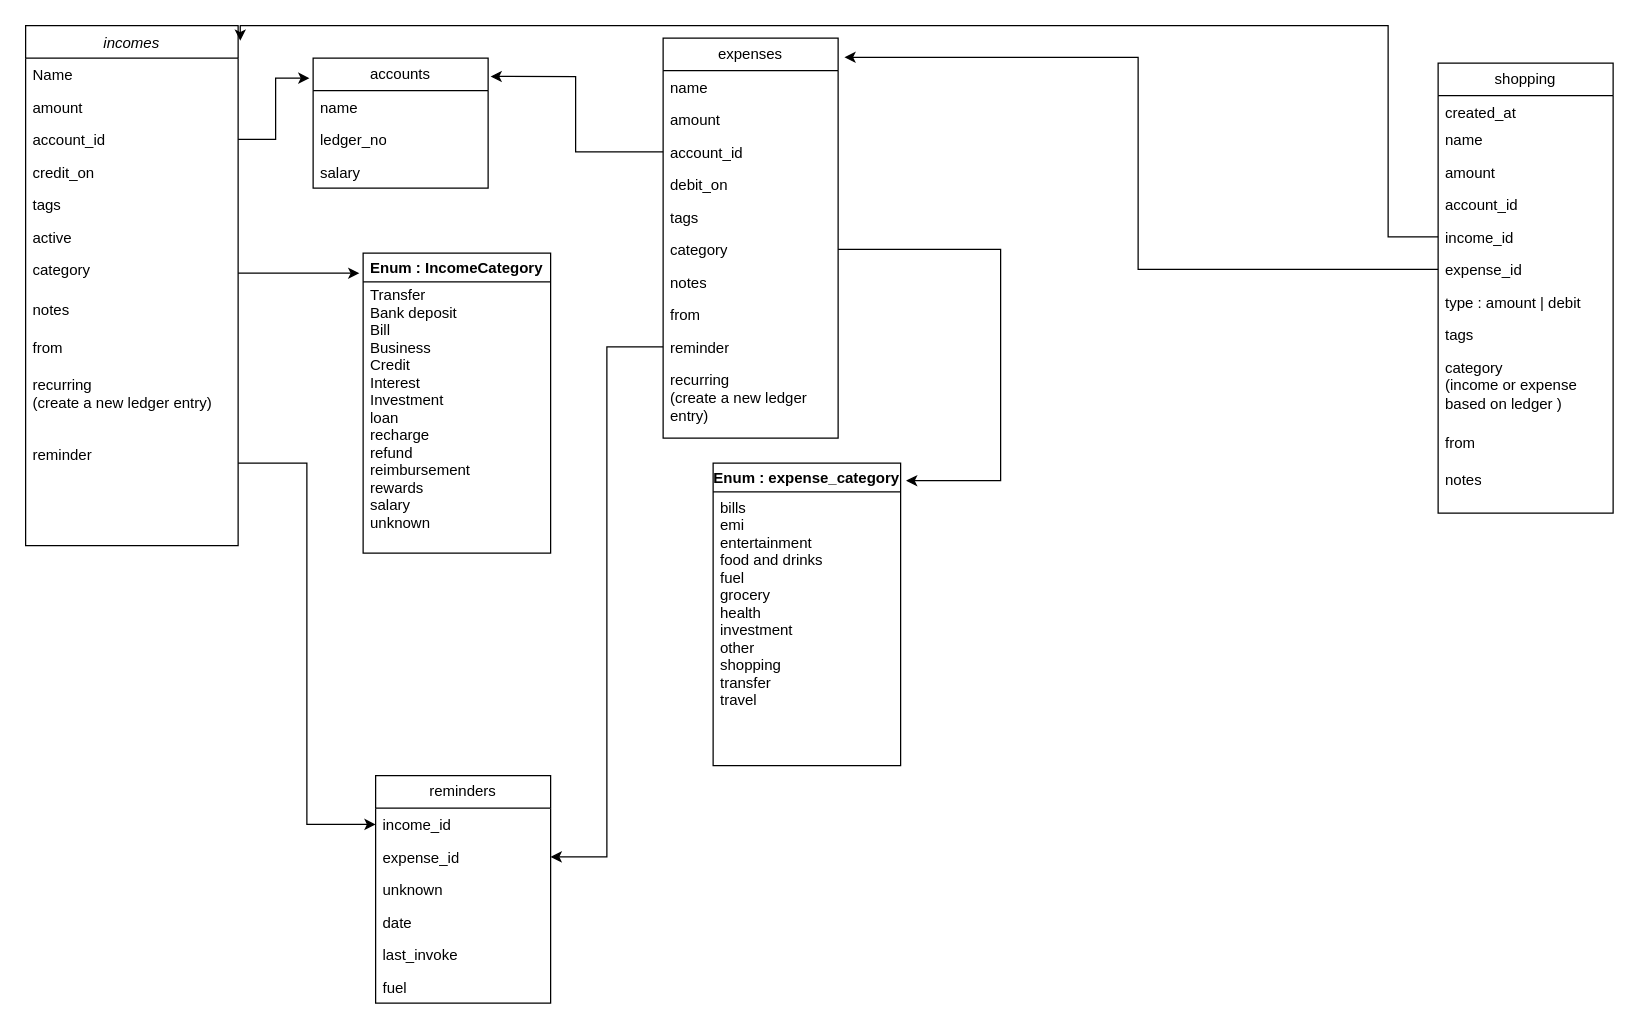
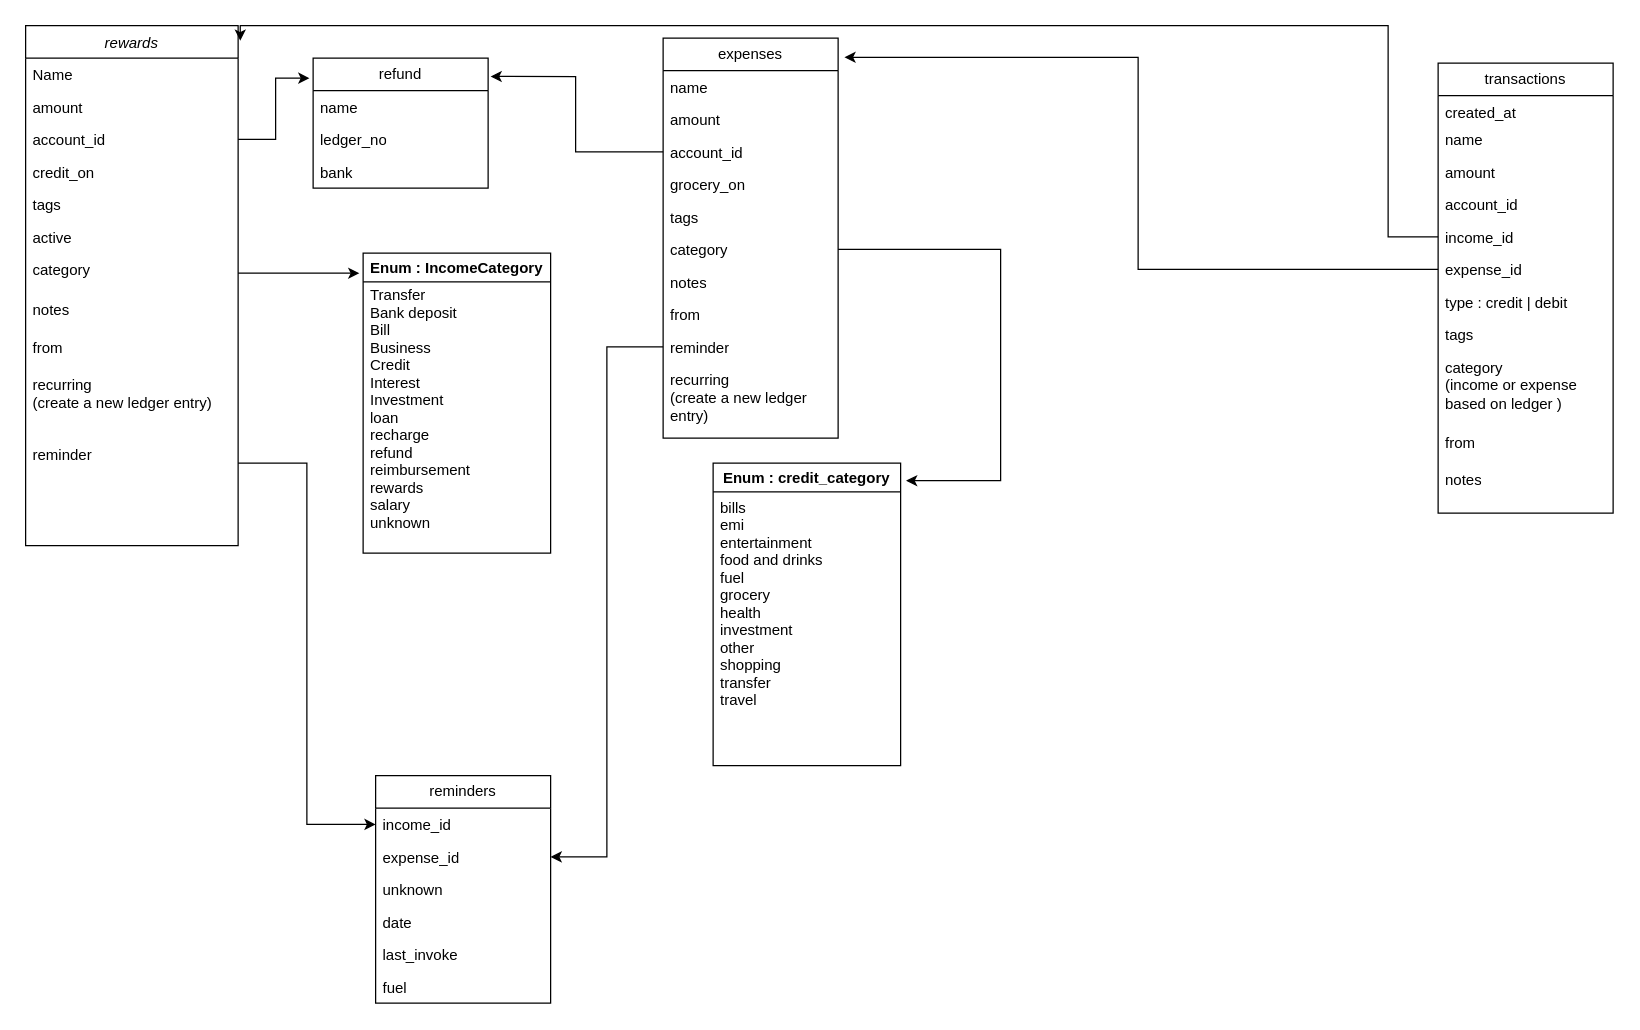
(131, 43) -> (131, 43)
(401, 74) -> (401, 74)
(1526, 79) -> (1526, 79)
(344, 173) -> (337, 173)
(702, 186) -> (713, 186)
(1520, 303) -> (1518, 303)
(806, 478) -> (806, 478)
